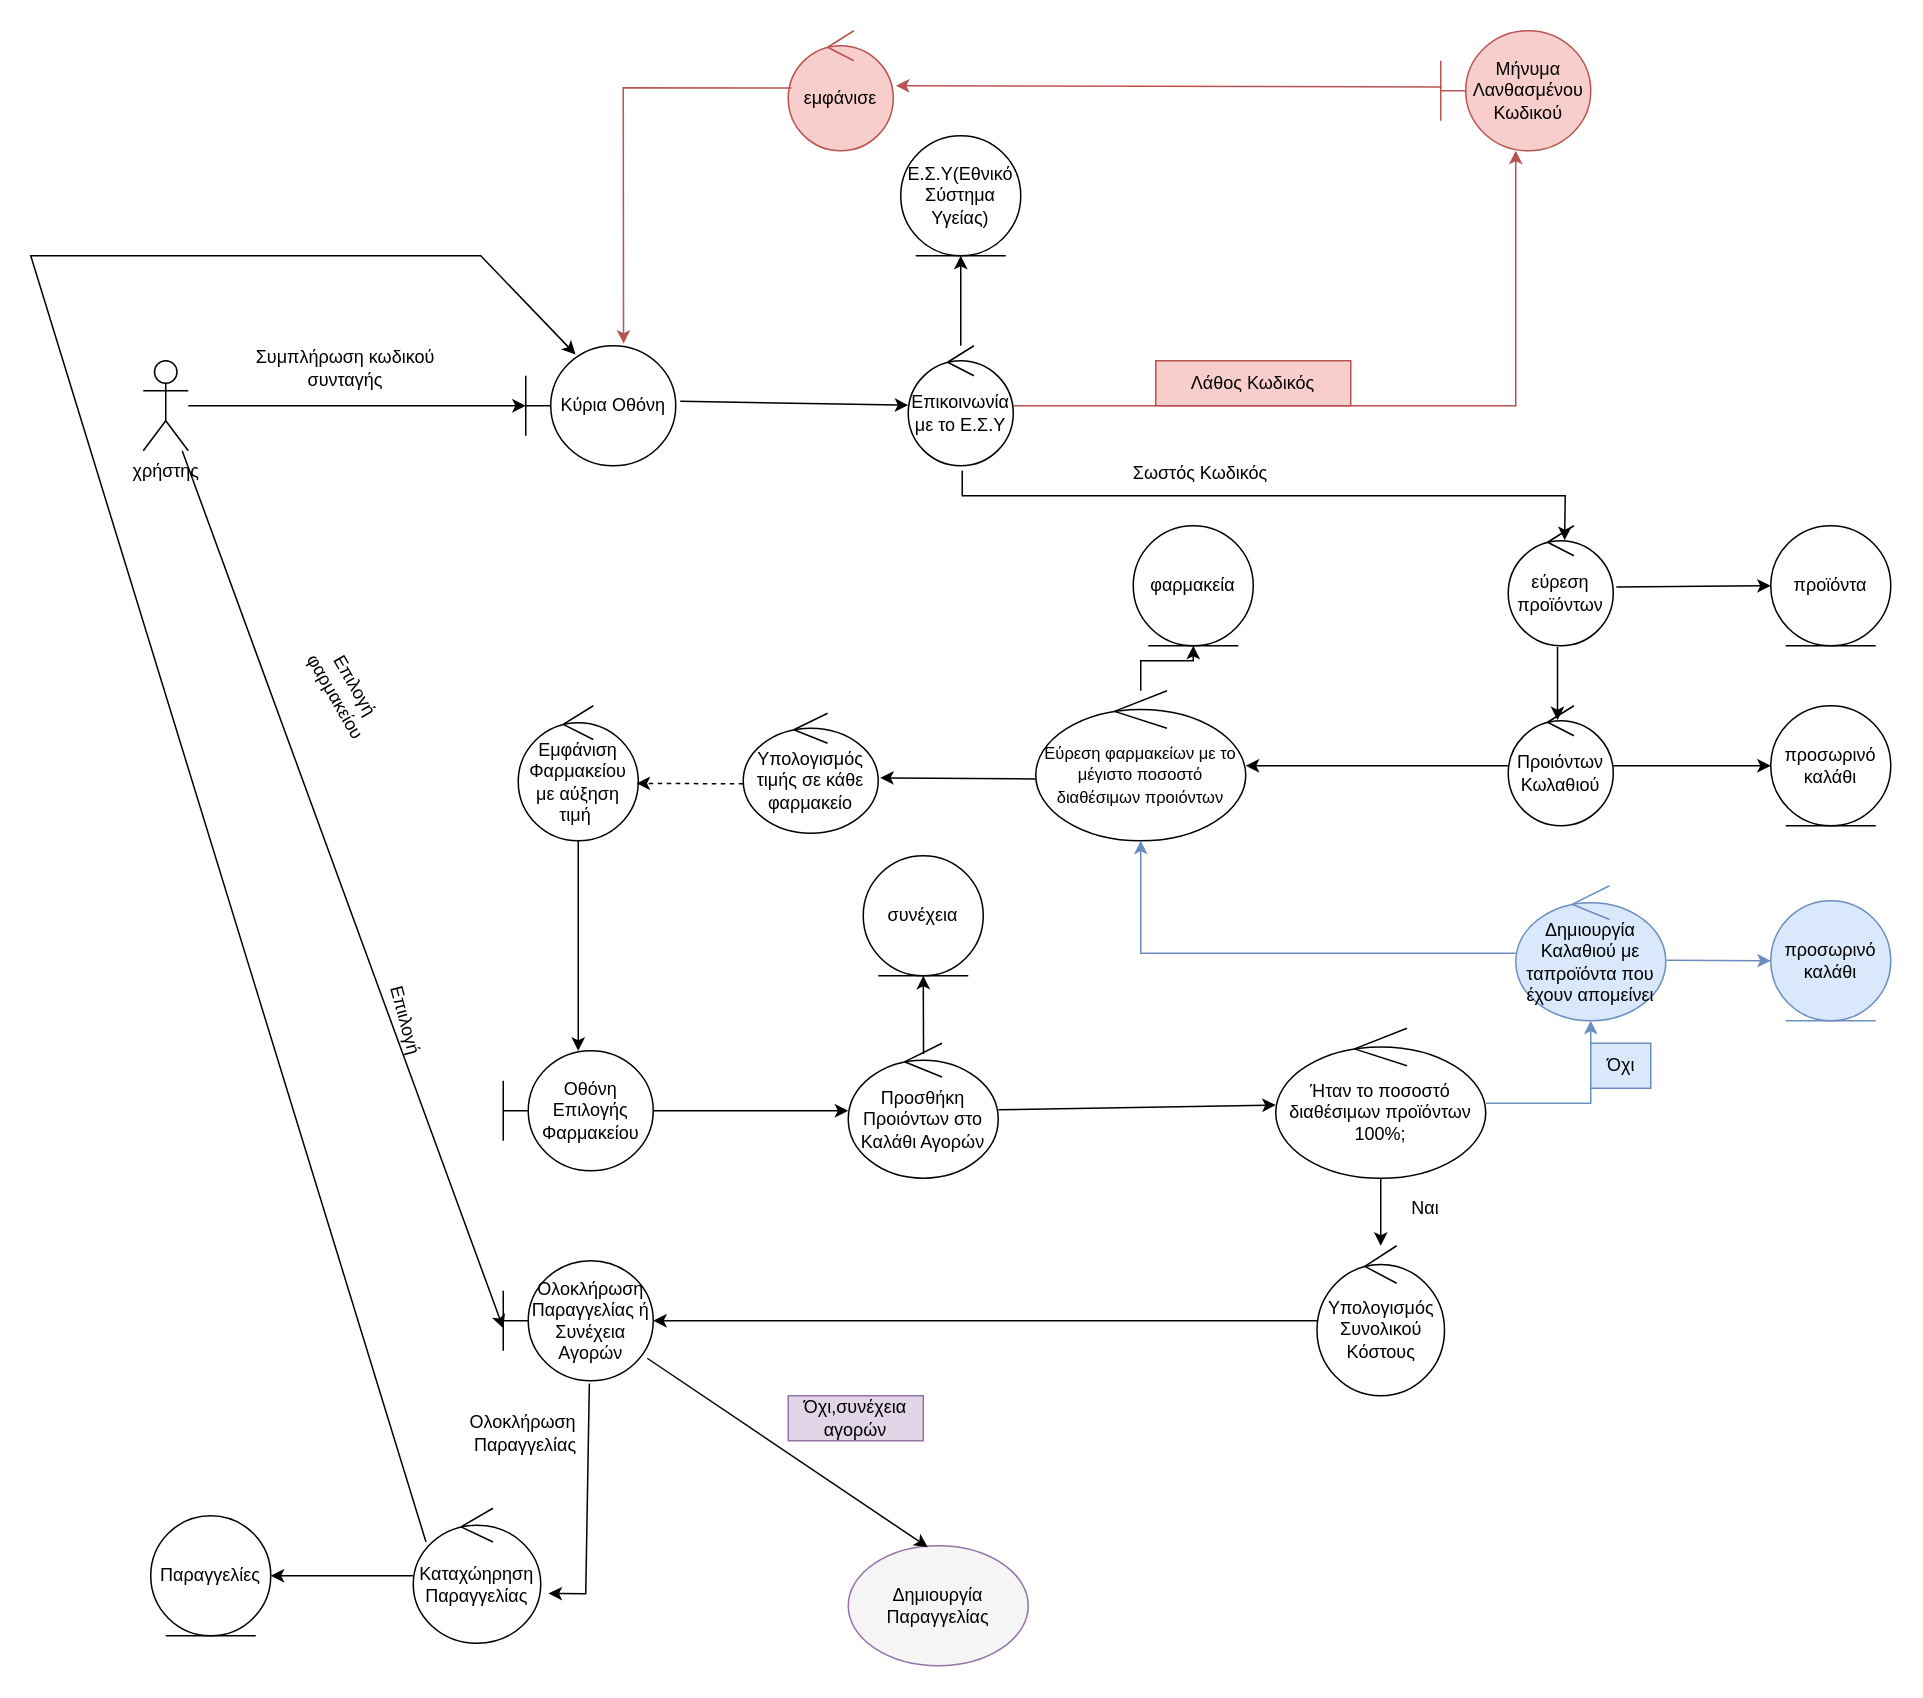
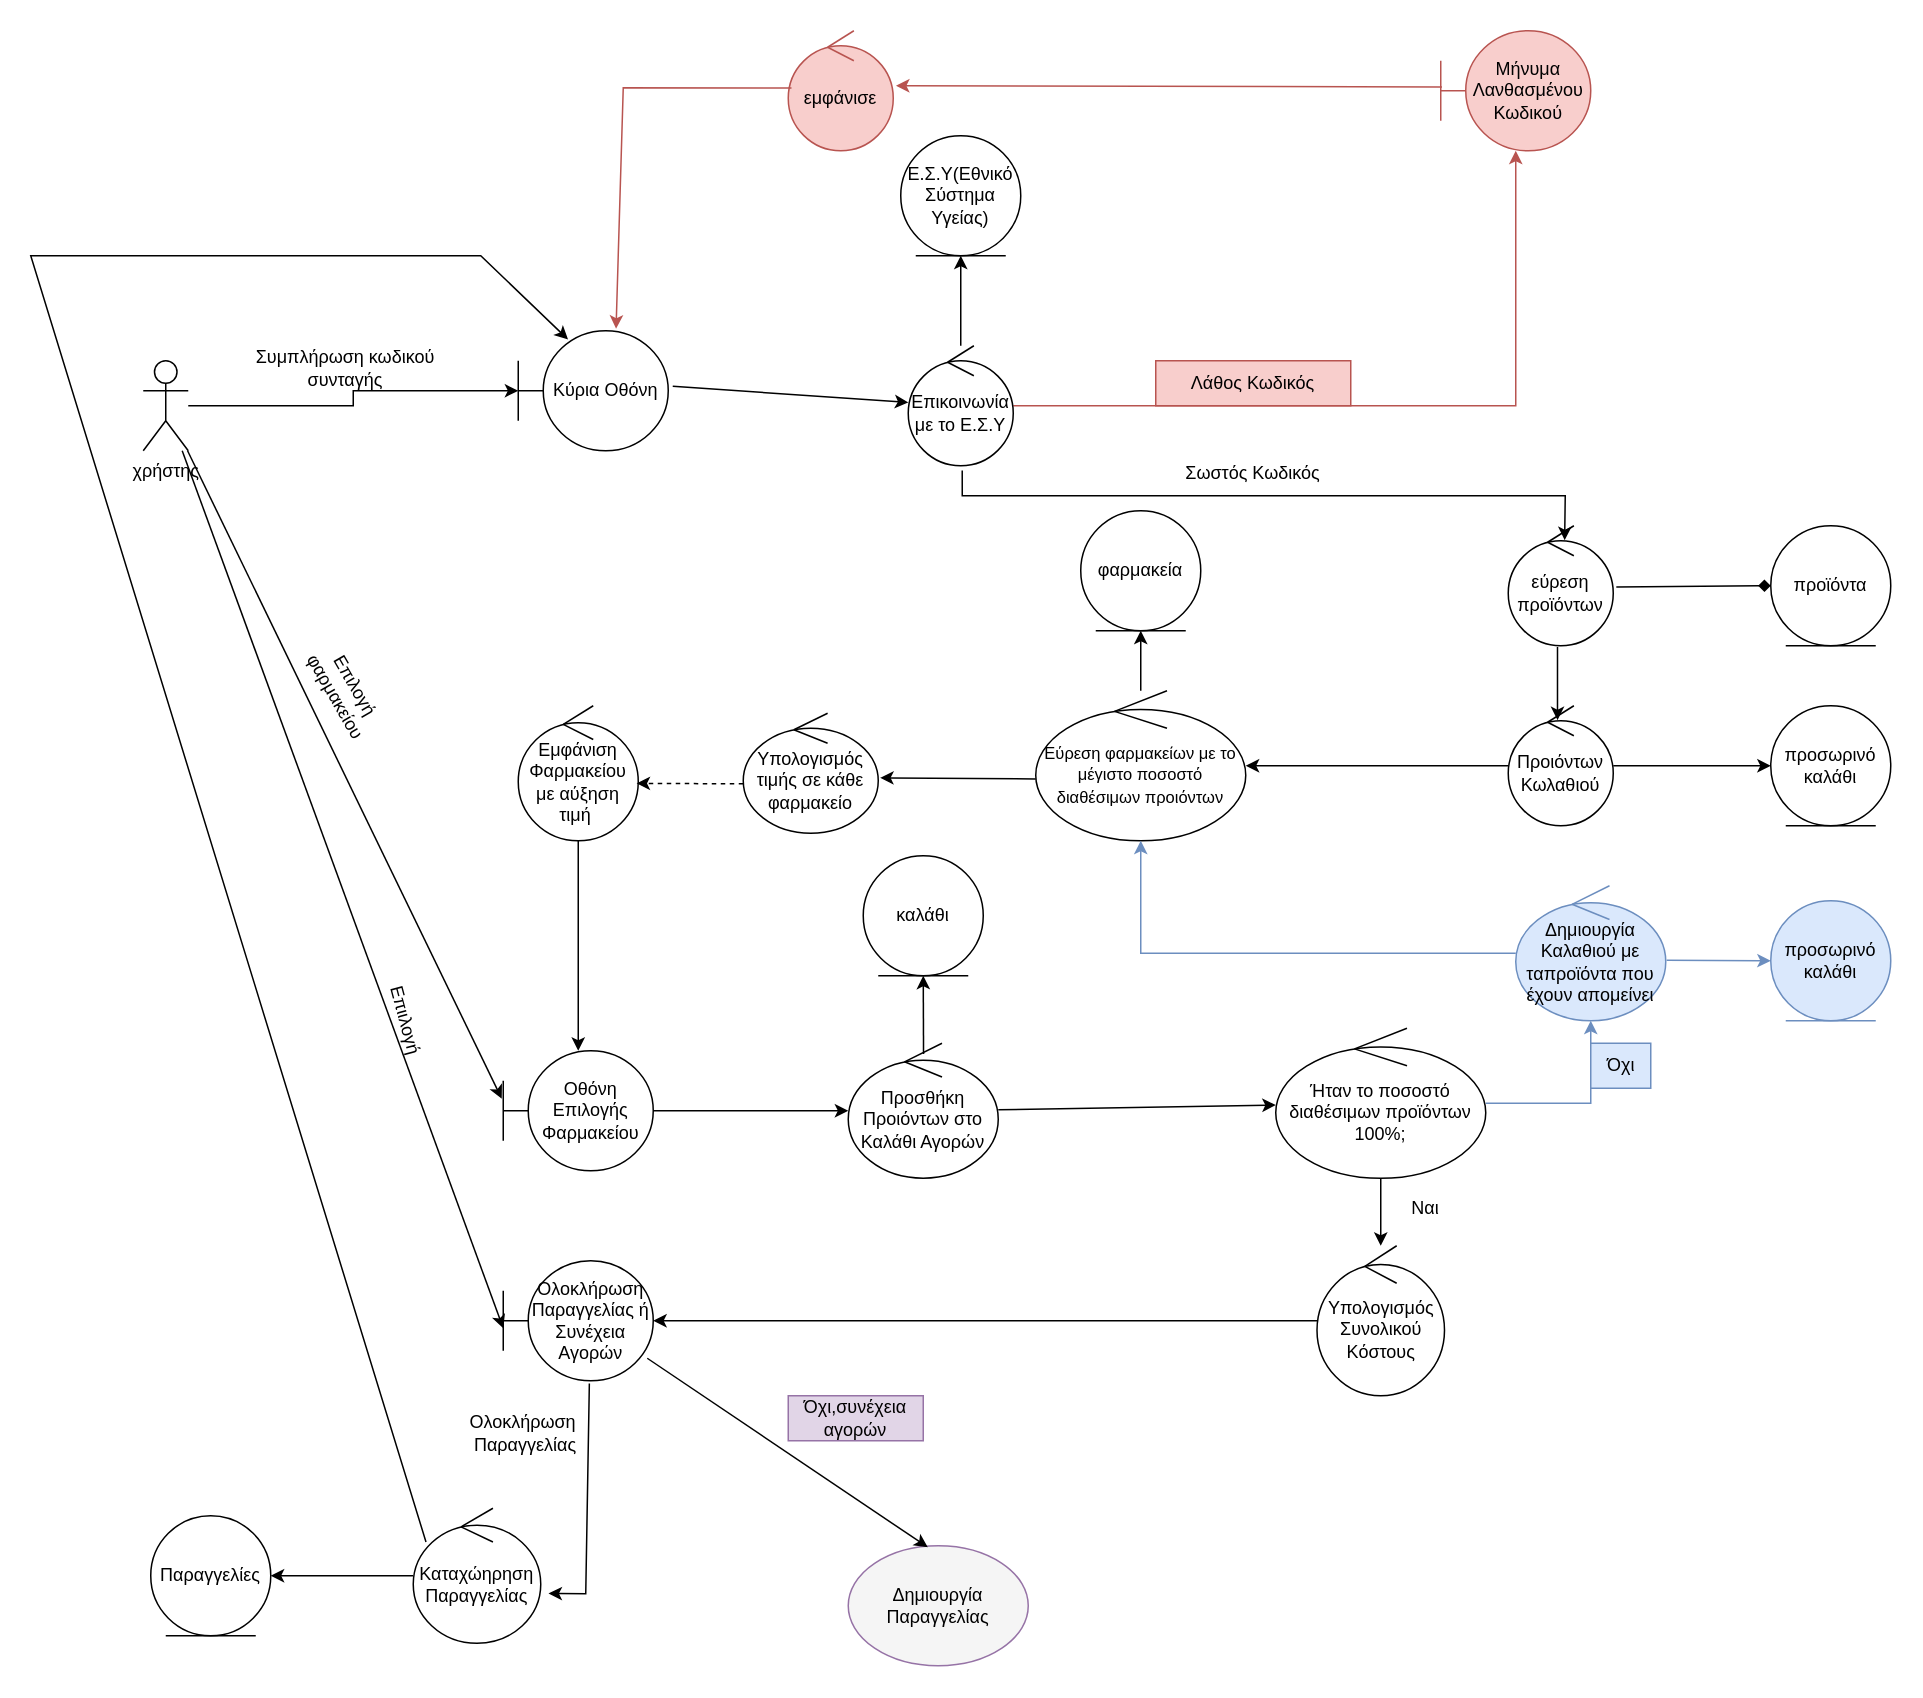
(601, 406) -> (593, 391)
(1201, 473) -> (1253, 473)
(1193, 586) -> (1141, 571)
(1759, 586) -> (1758, 586)
none -> (343, 770)
(923, 916) -> (923, 916)
